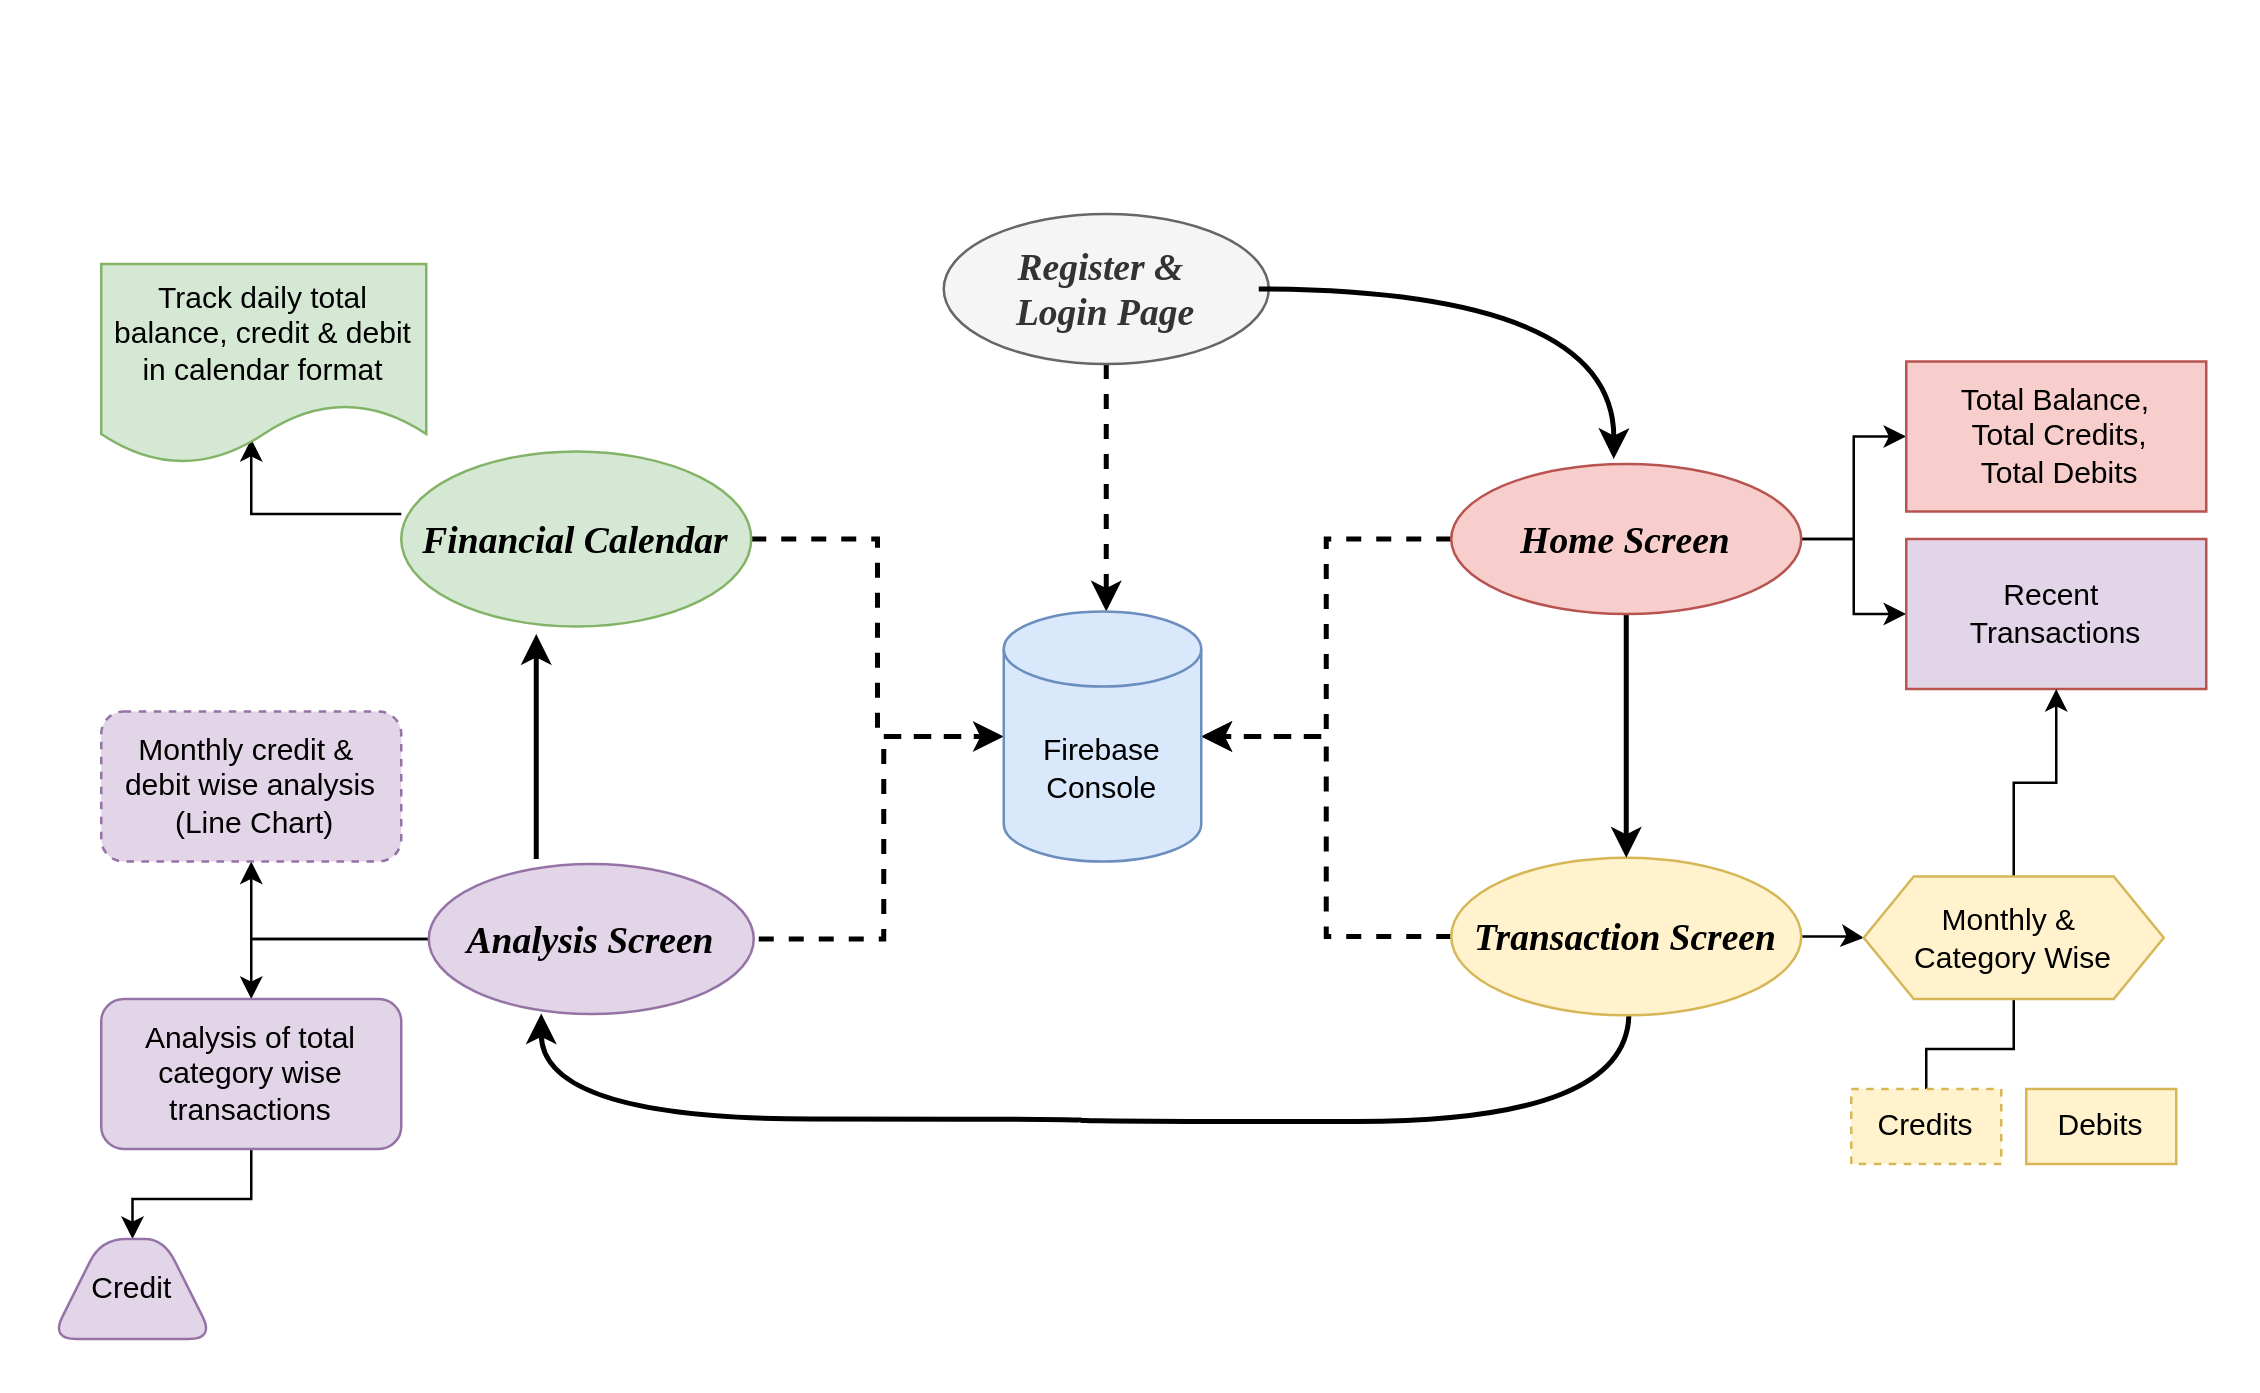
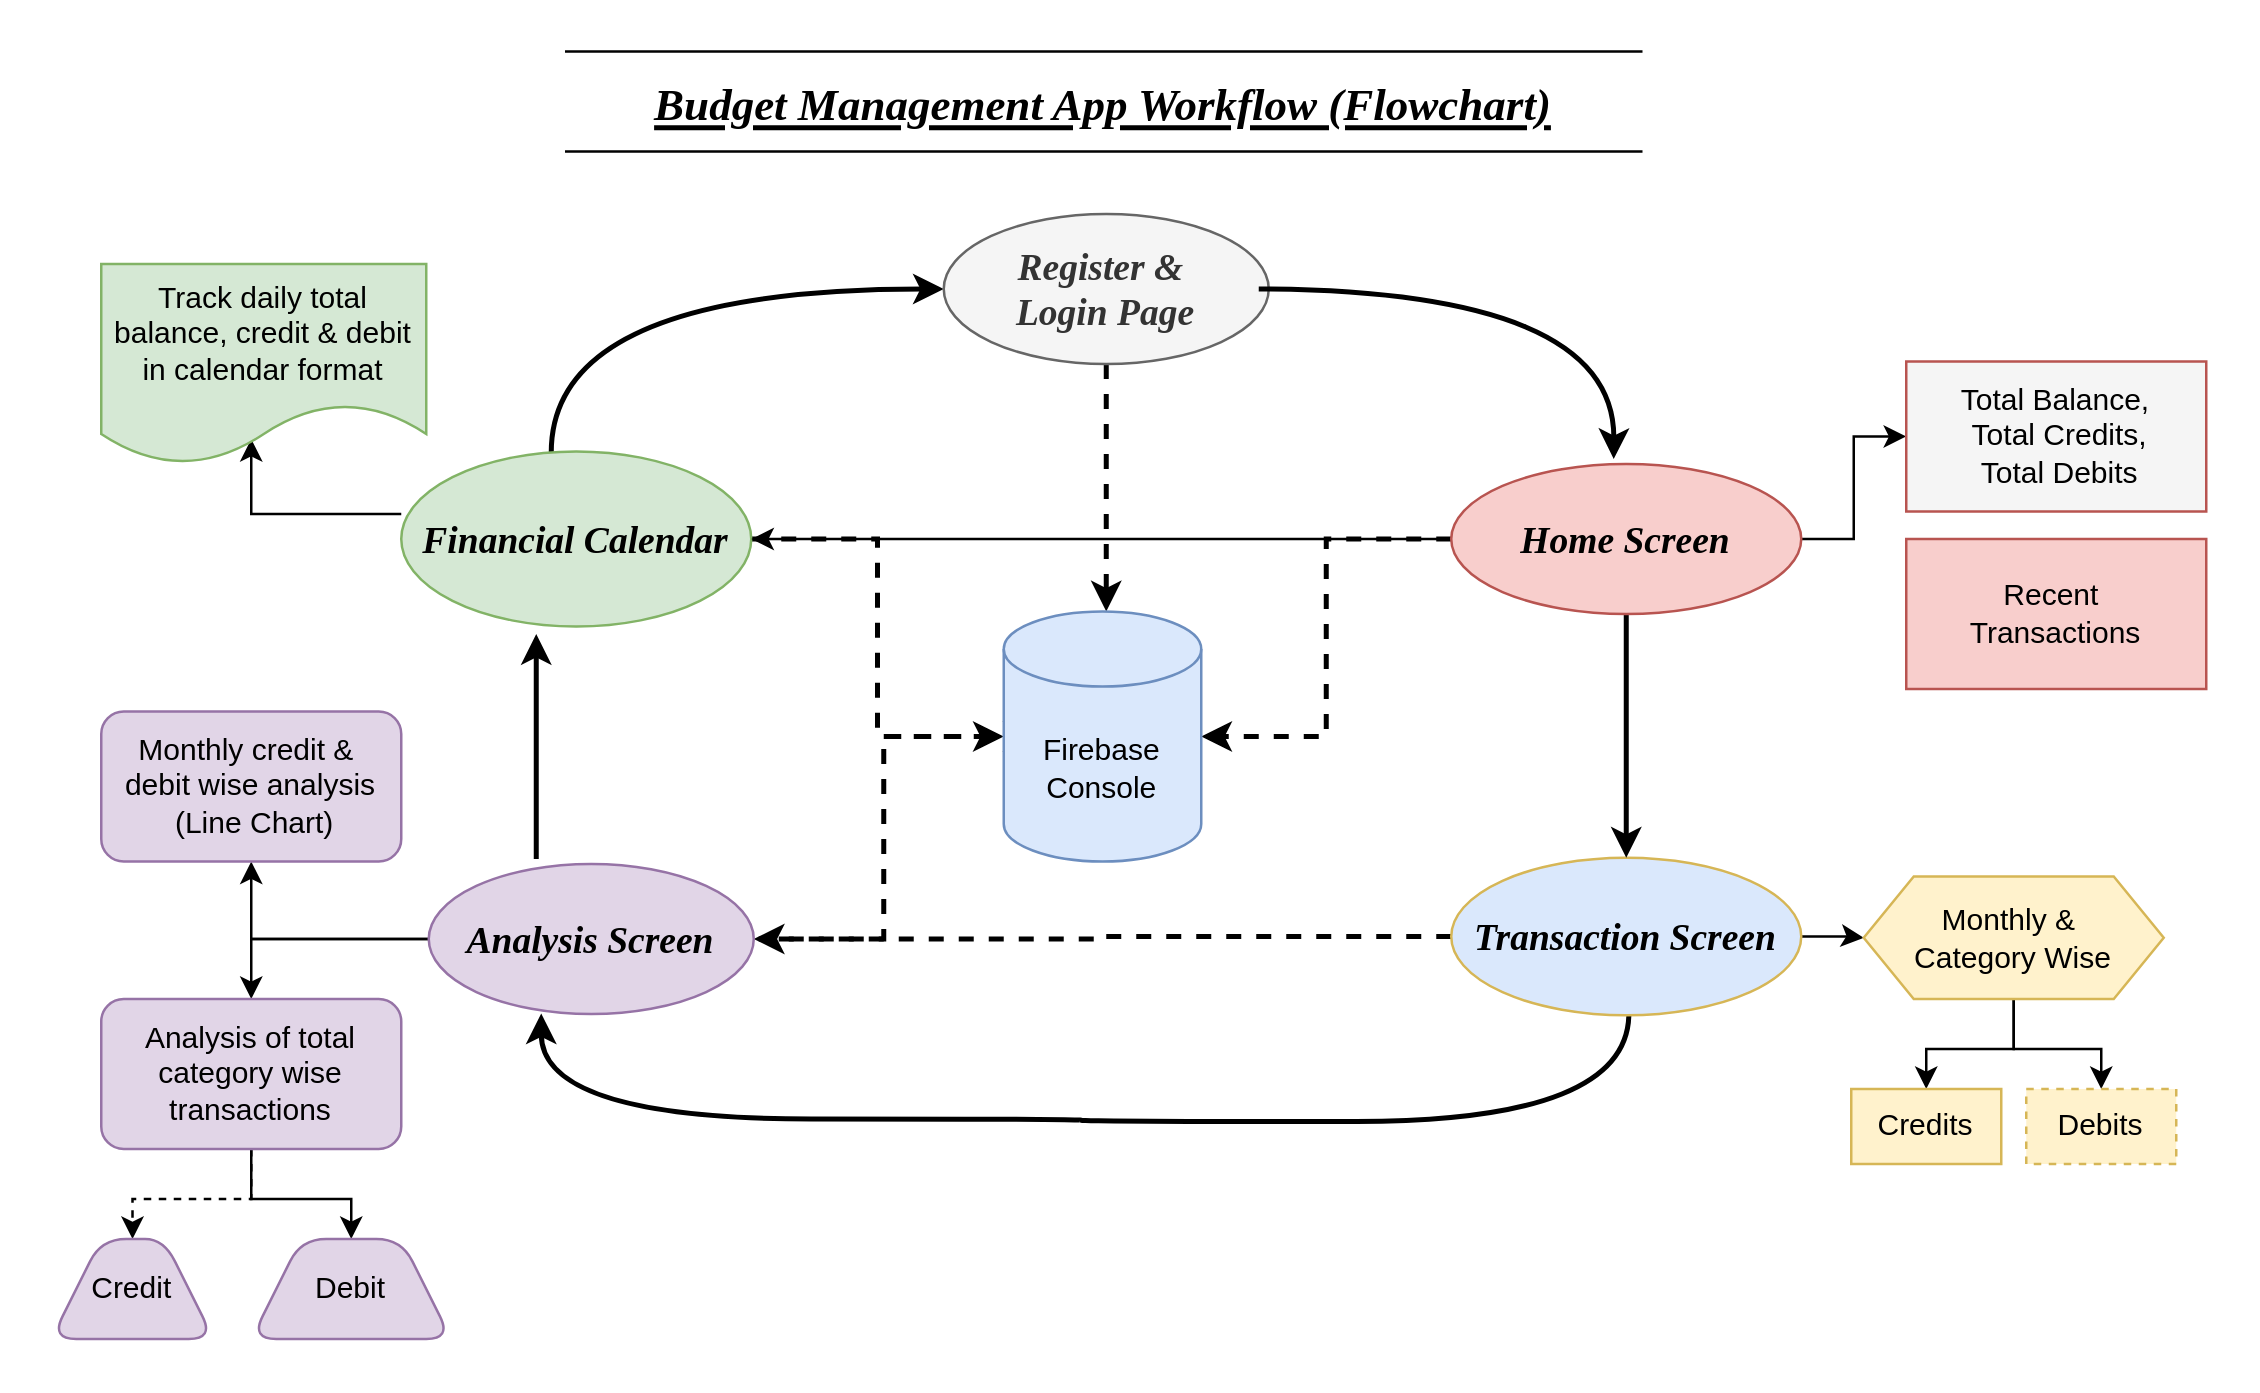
none -> (1104, 101)
none -> (702, 311)
(2056, 436) -> (2056, 436)
(1854, 594) -> (992, 539)
(2056, 614) -> (2056, 614)
(2027, 783) -> (2069, 1049)
(251, 786) -> (251, 786)
(1326, 904) -> (1293, 936)
(1626, 936) -> (1626, 936)
(1926, 1079) -> (1926, 1071)
(1926, 1126) -> (1926, 1126)
(2101, 1126) -> (2101, 1126)
(180, 1199) -> (180, 1199)
none -> (313, 1199)
none -> (351, 1289)
